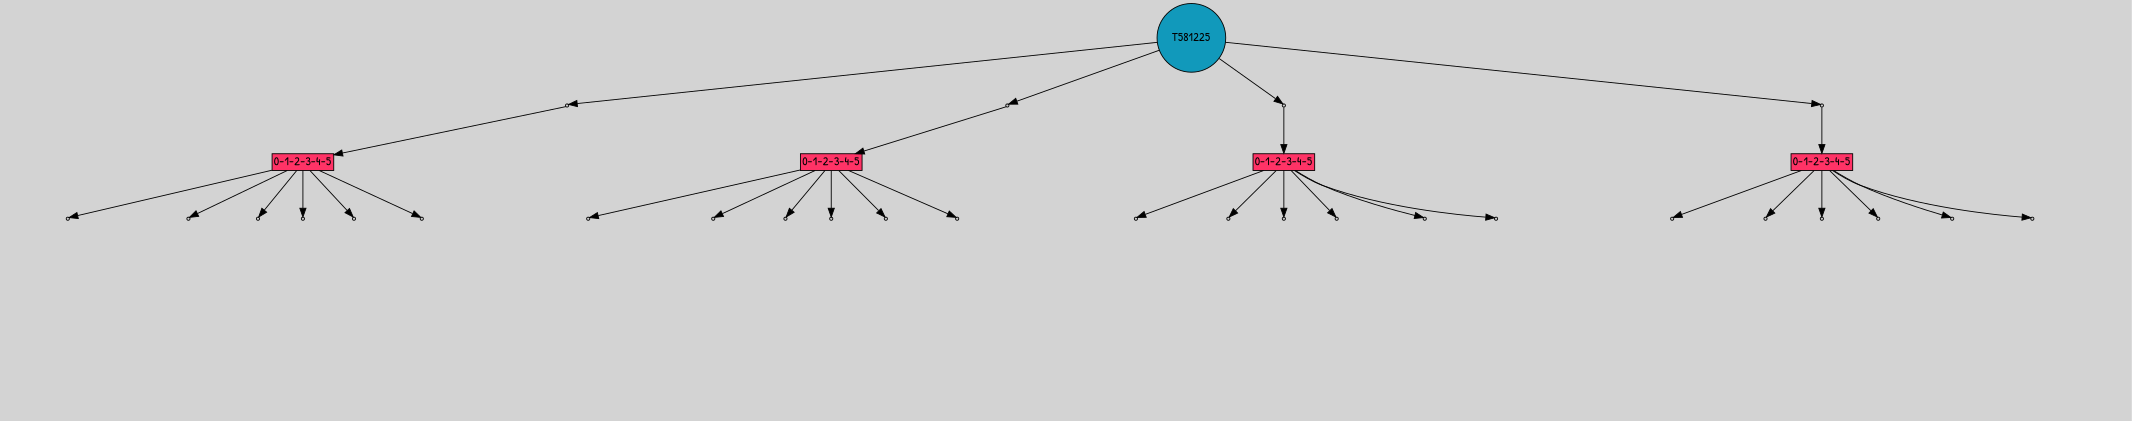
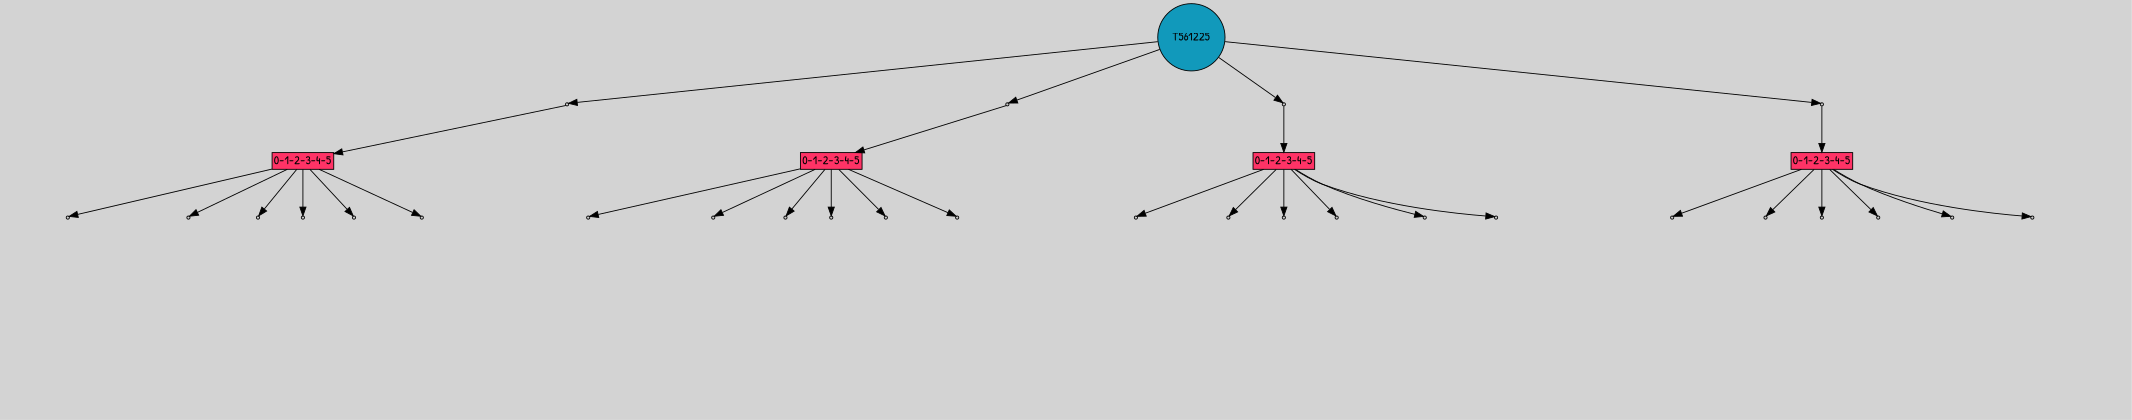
(1191, 38) -> (1191, 37)
